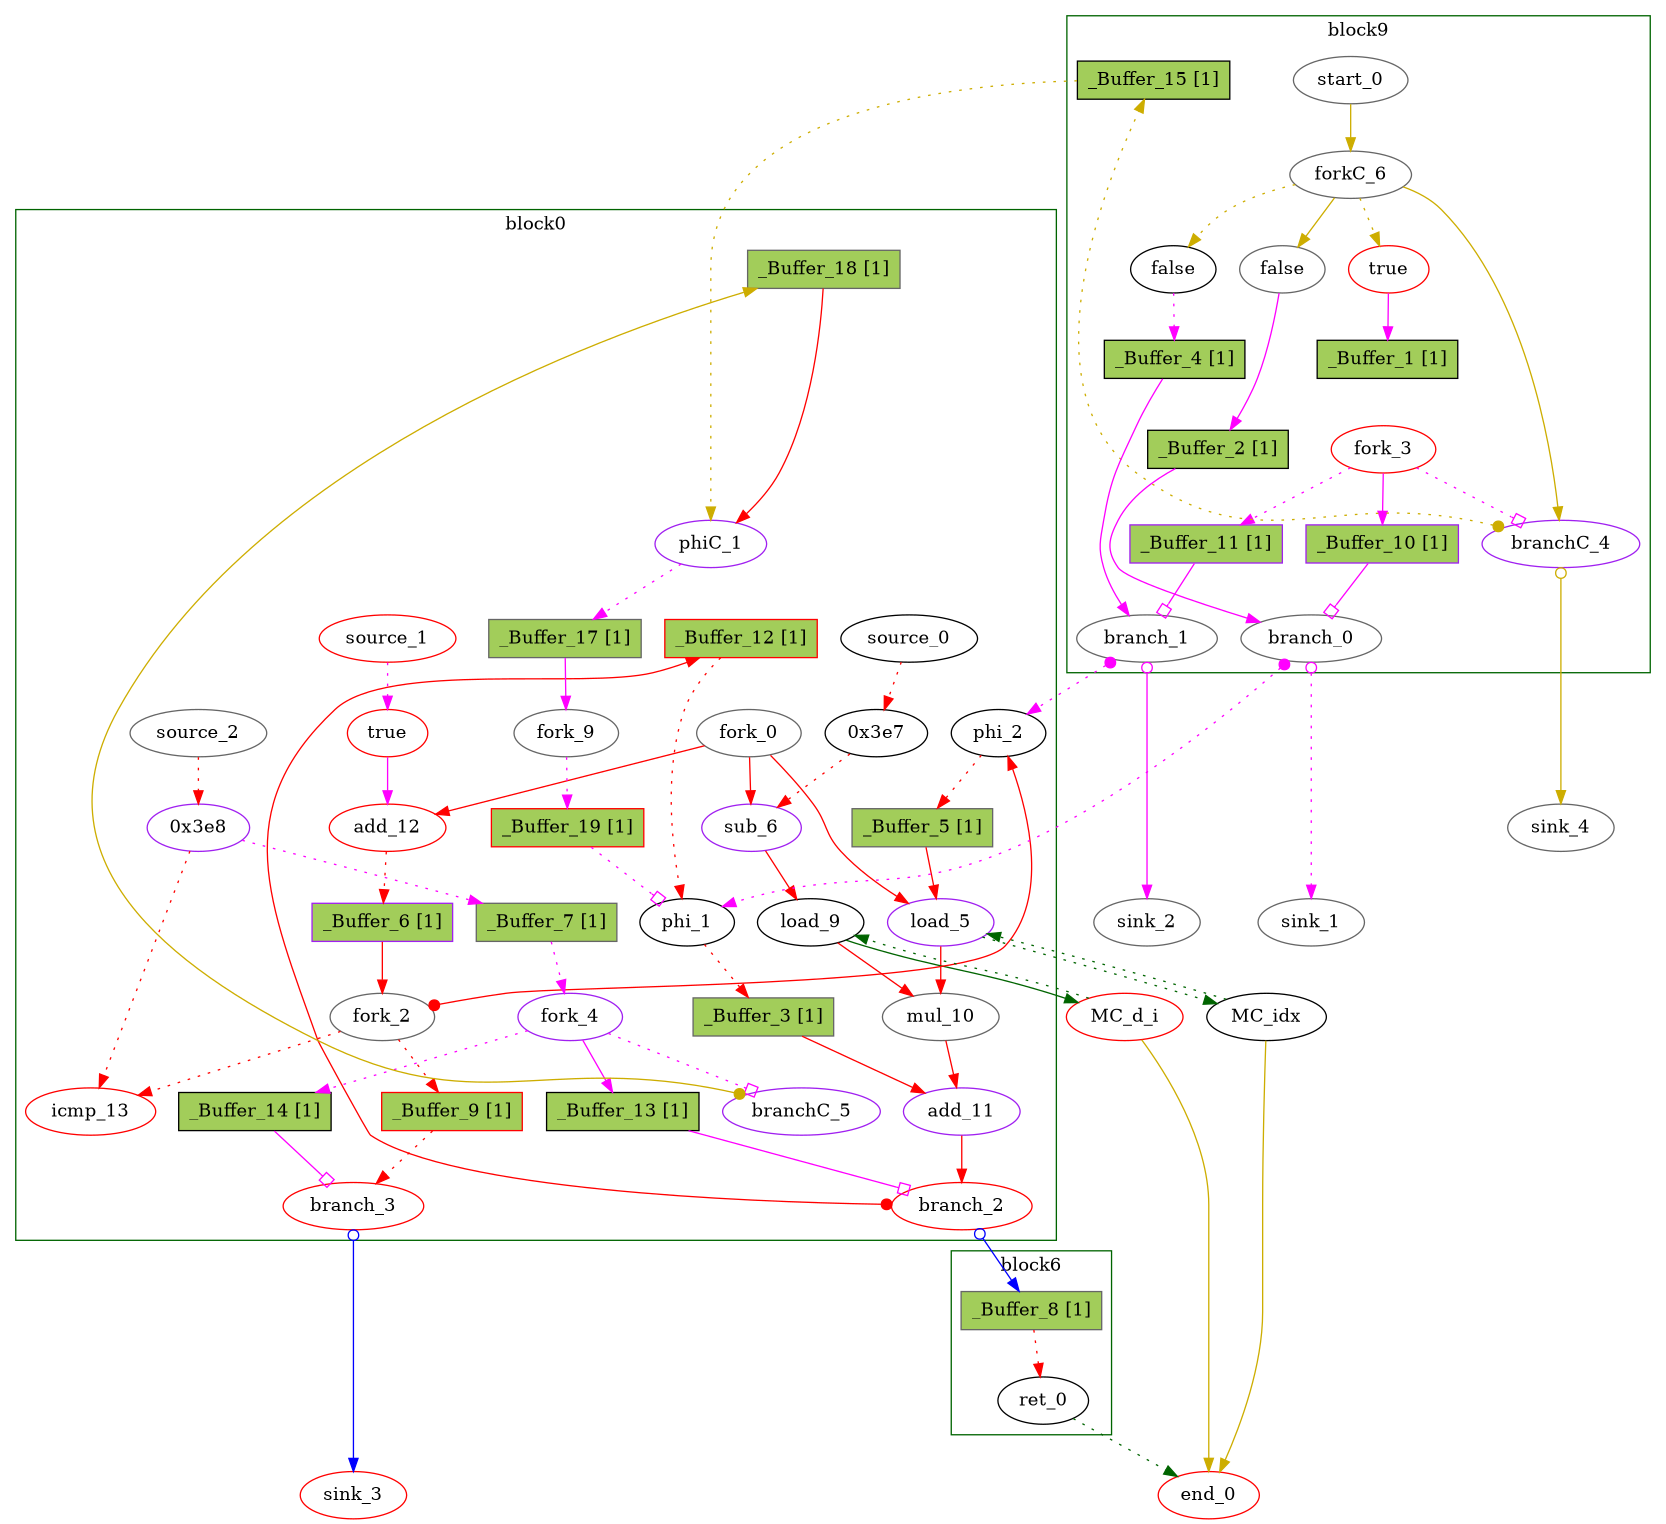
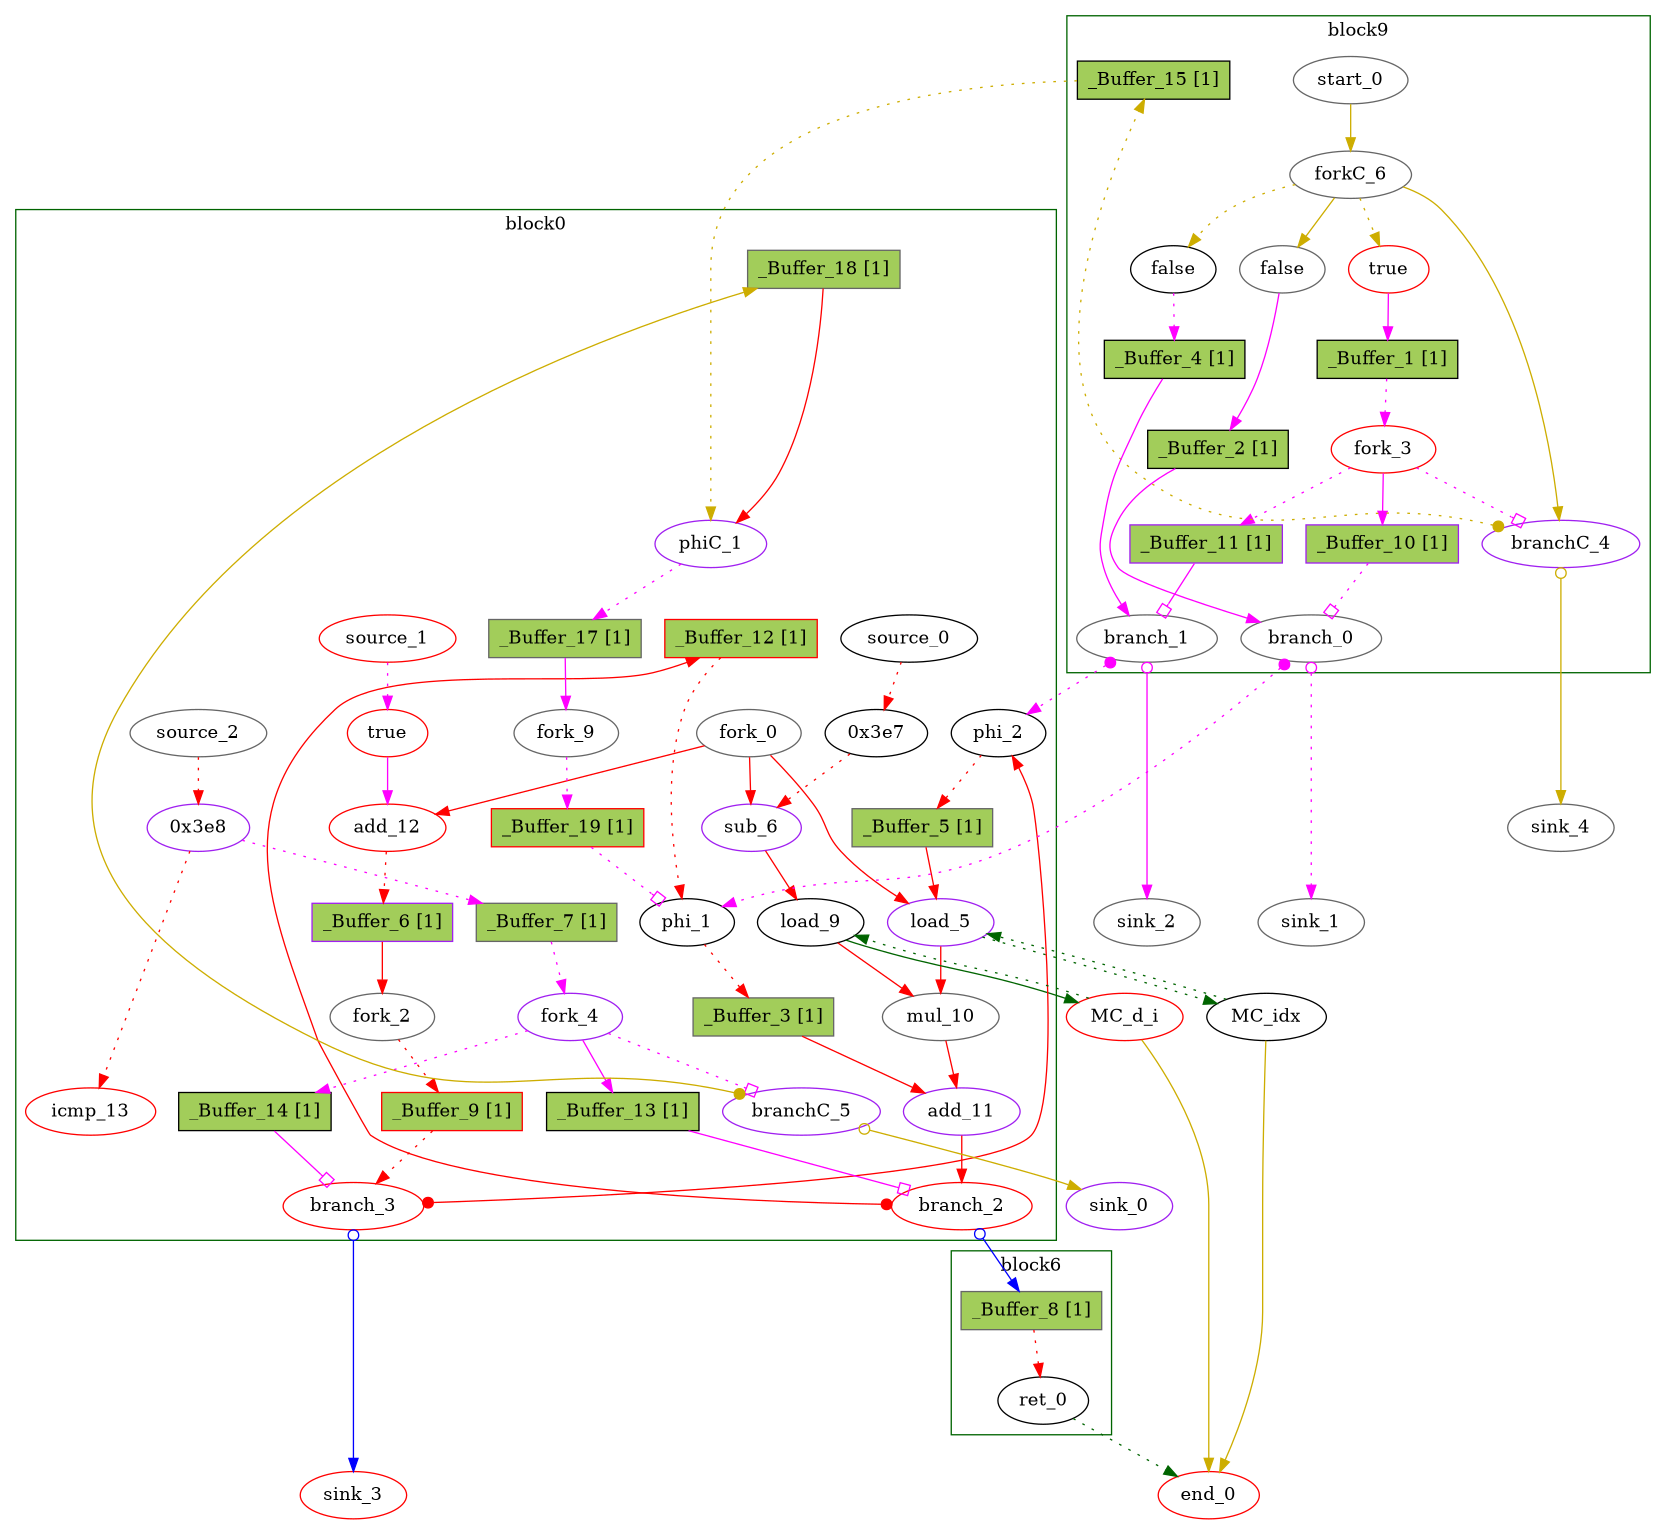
none -> (1386, 395)
(1352, 584) -> (1352, 584)
(817, 979) -> (921, 1167)
(246, 1061) -> none
none -> (1119, 1206)
